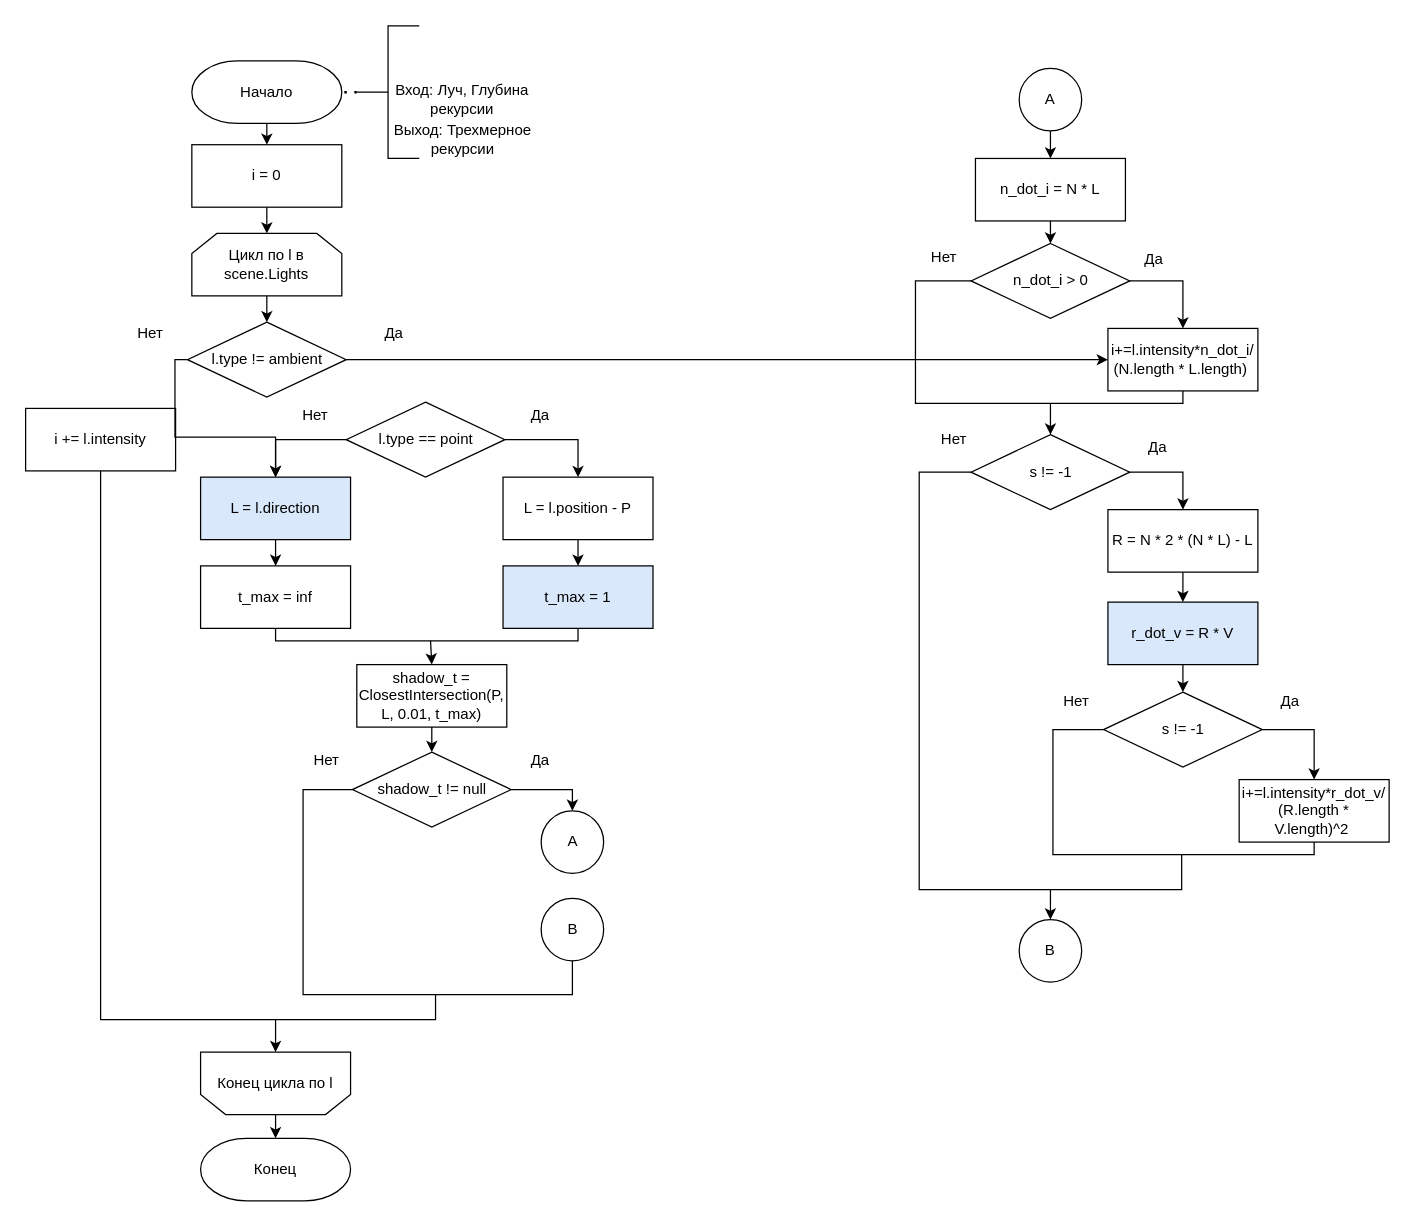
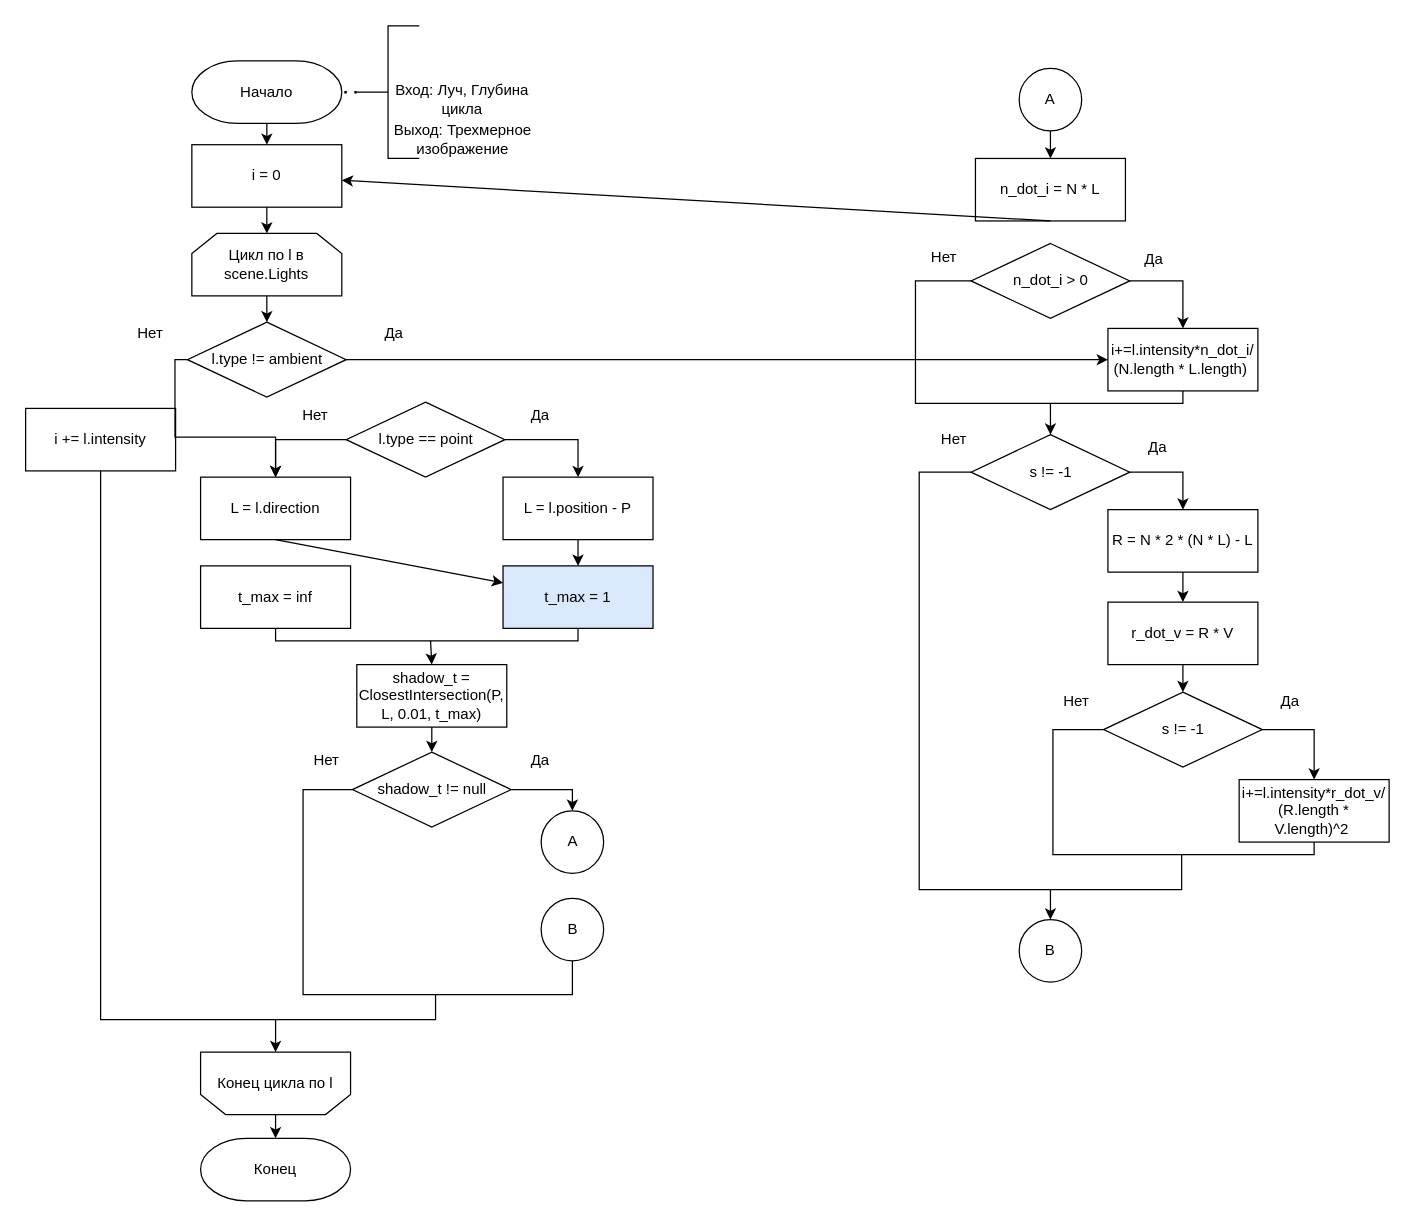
(463, 99) -> (463, 99)
(463, 139) -> (463, 139)
(1051, 228) -> (695, 200)
(276, 508) -> (276, 508)
(276, 549) -> (385, 560)
(1183, 633) -> (1183, 633)
